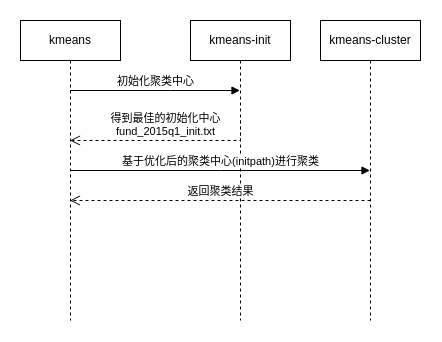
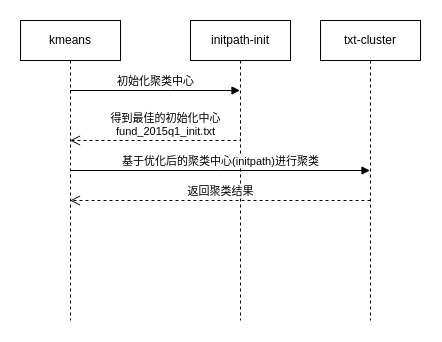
(241, 41) -> (241, 41)
(371, 41) -> (371, 41)
